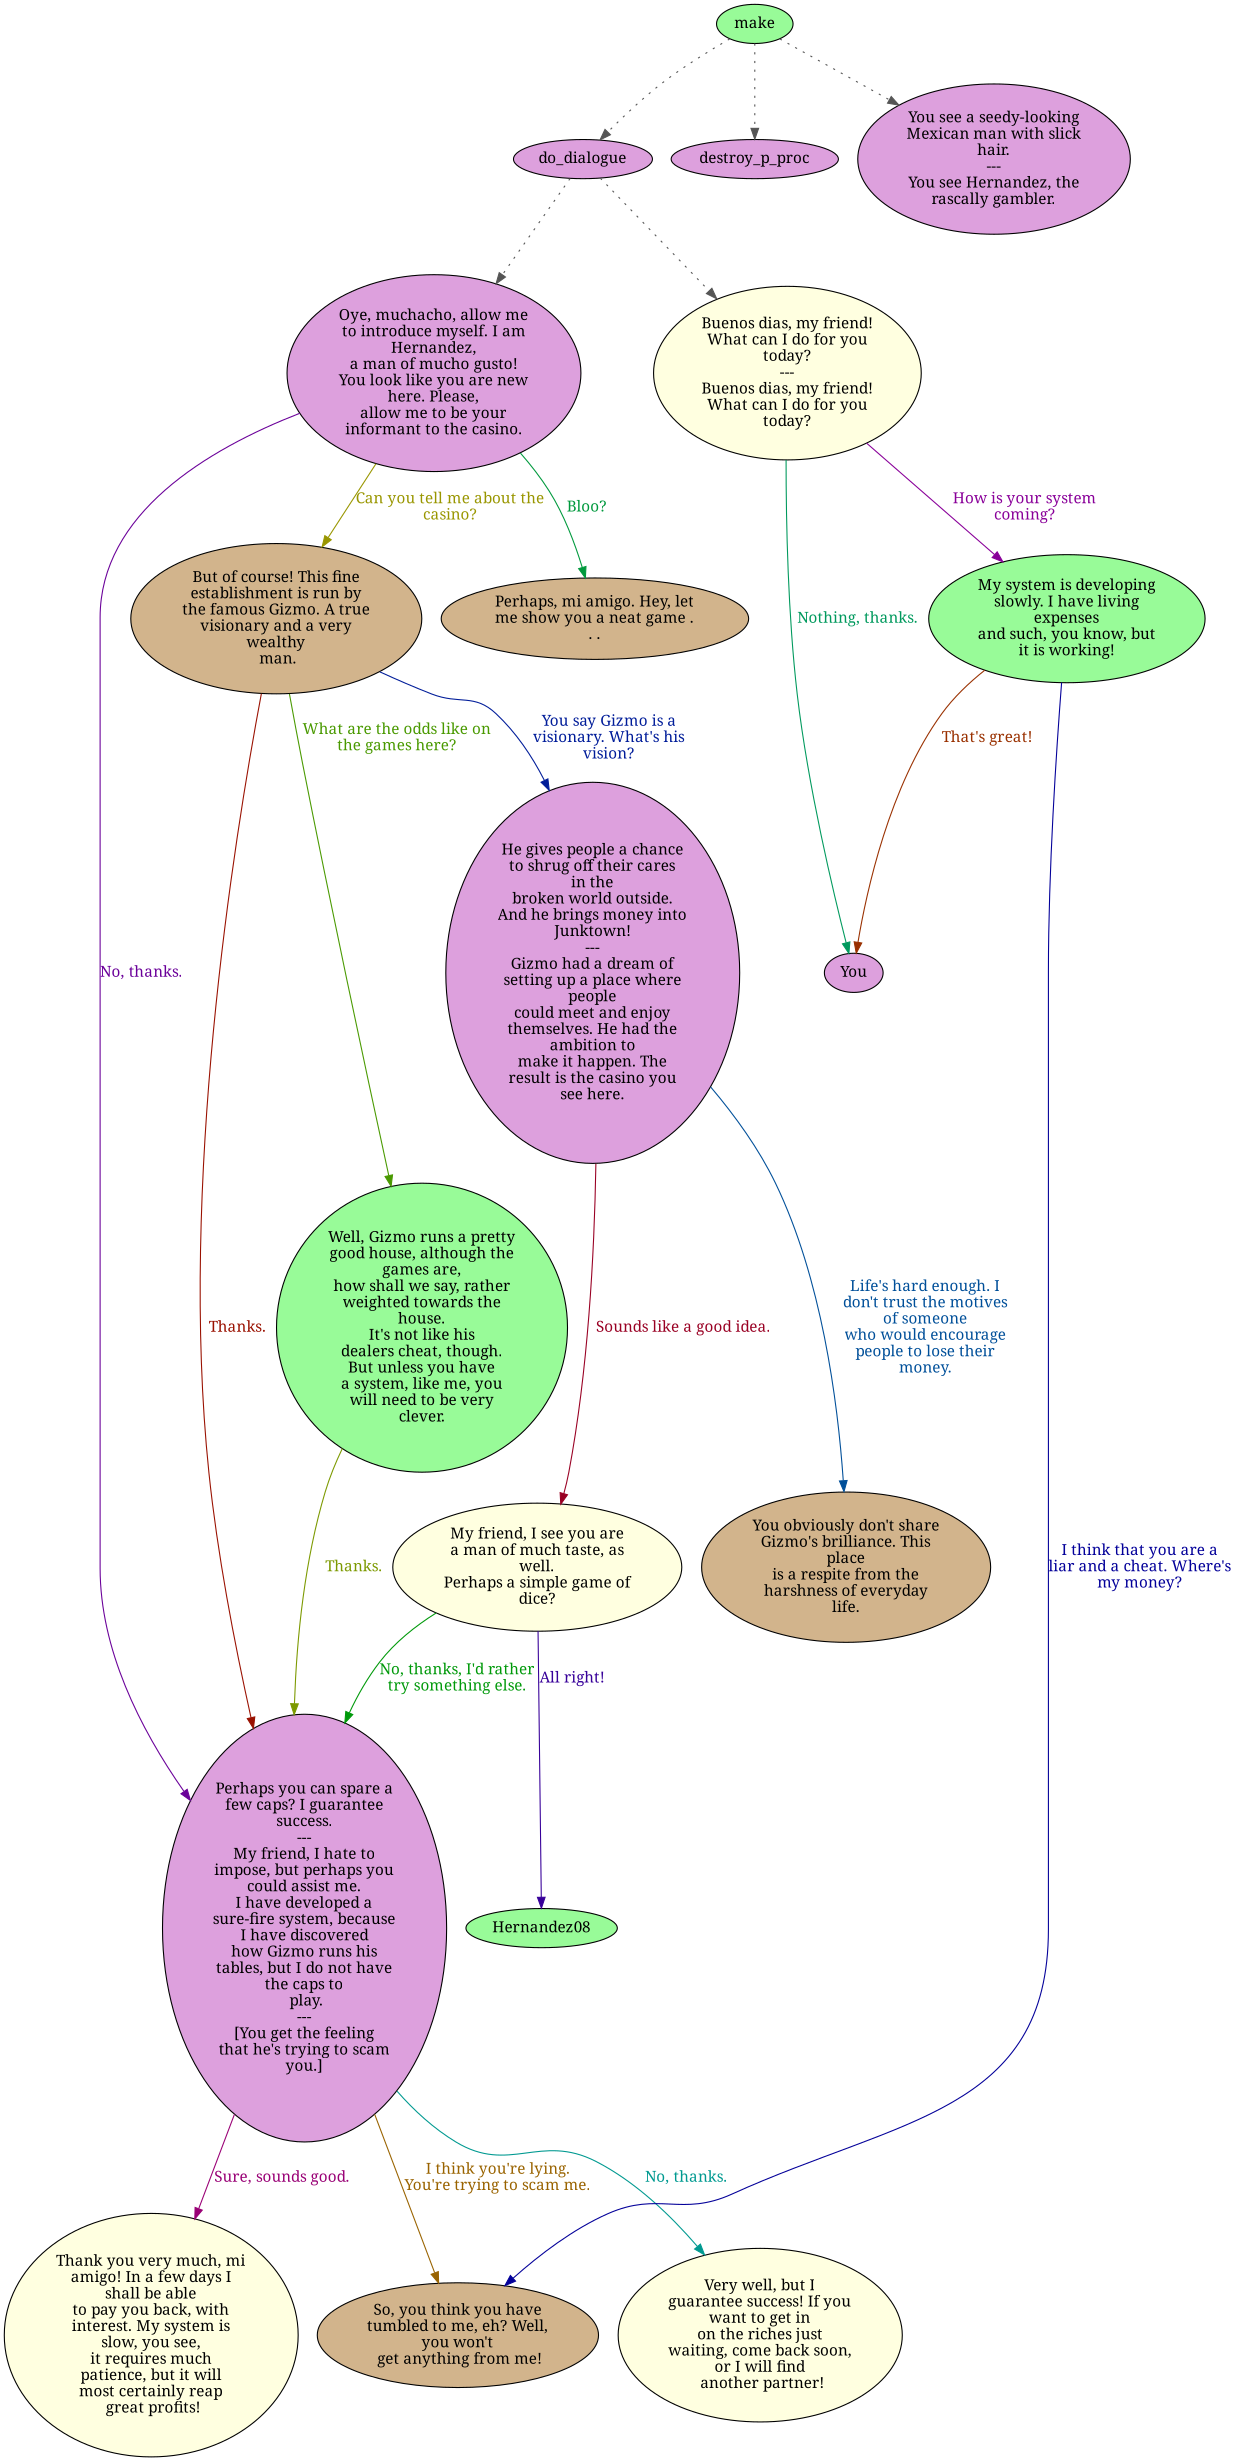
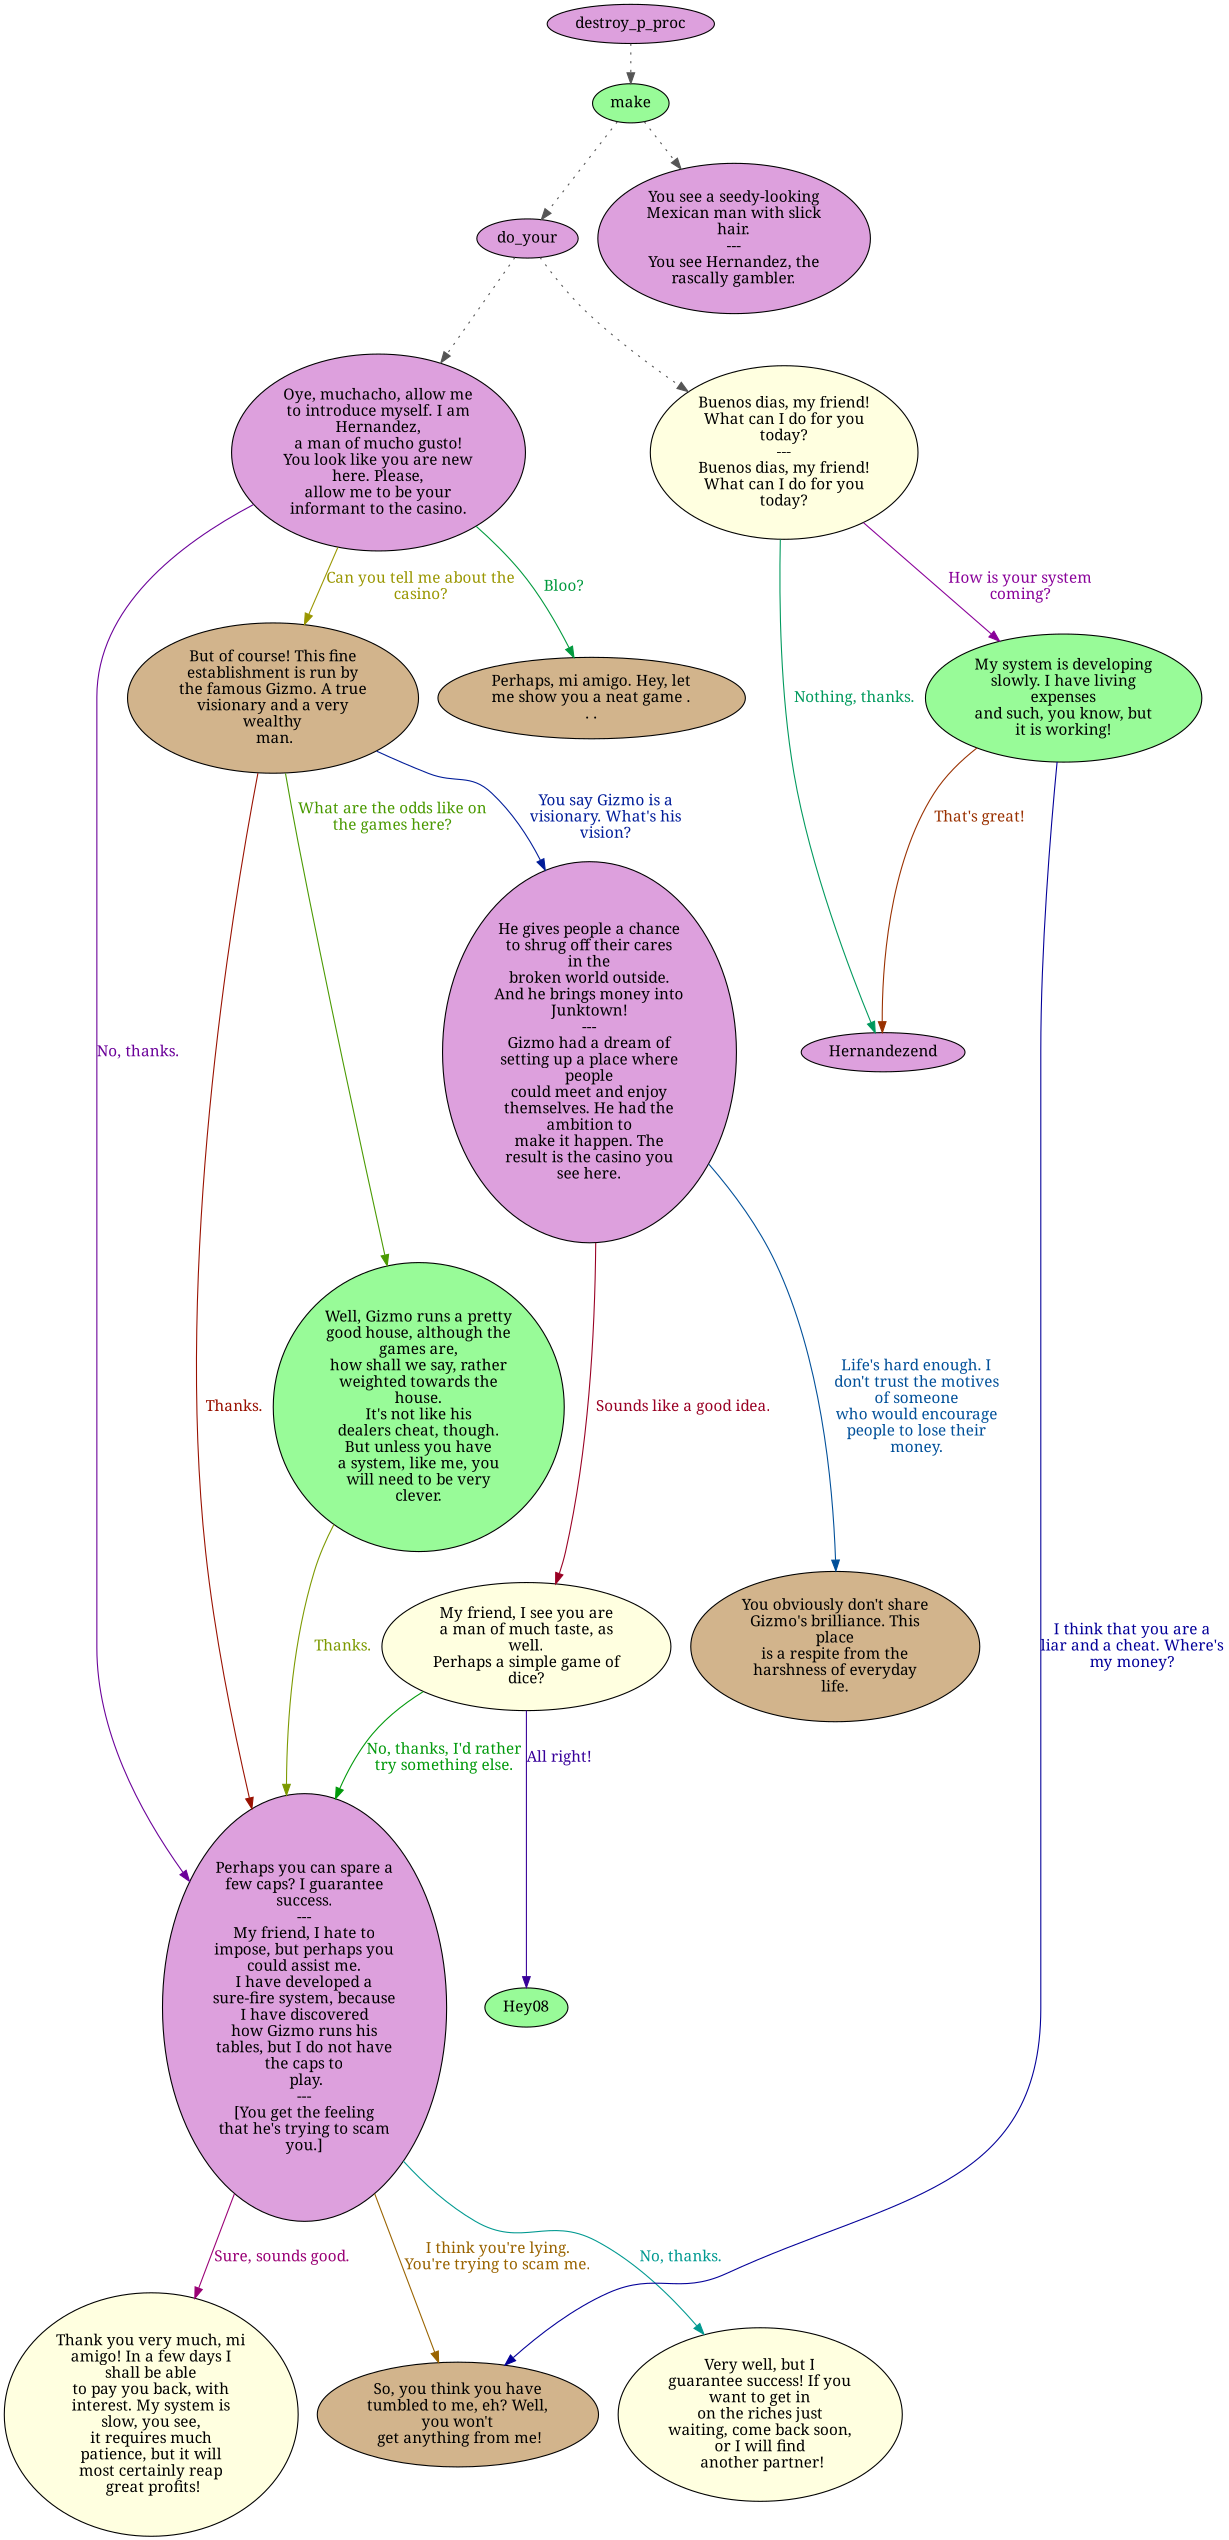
(755, 86) -> (631, 58)
(583, 159) -> (528, 238)
(854, 973) -> (883, 1052)
(542, 1928) -> (526, 2008)
